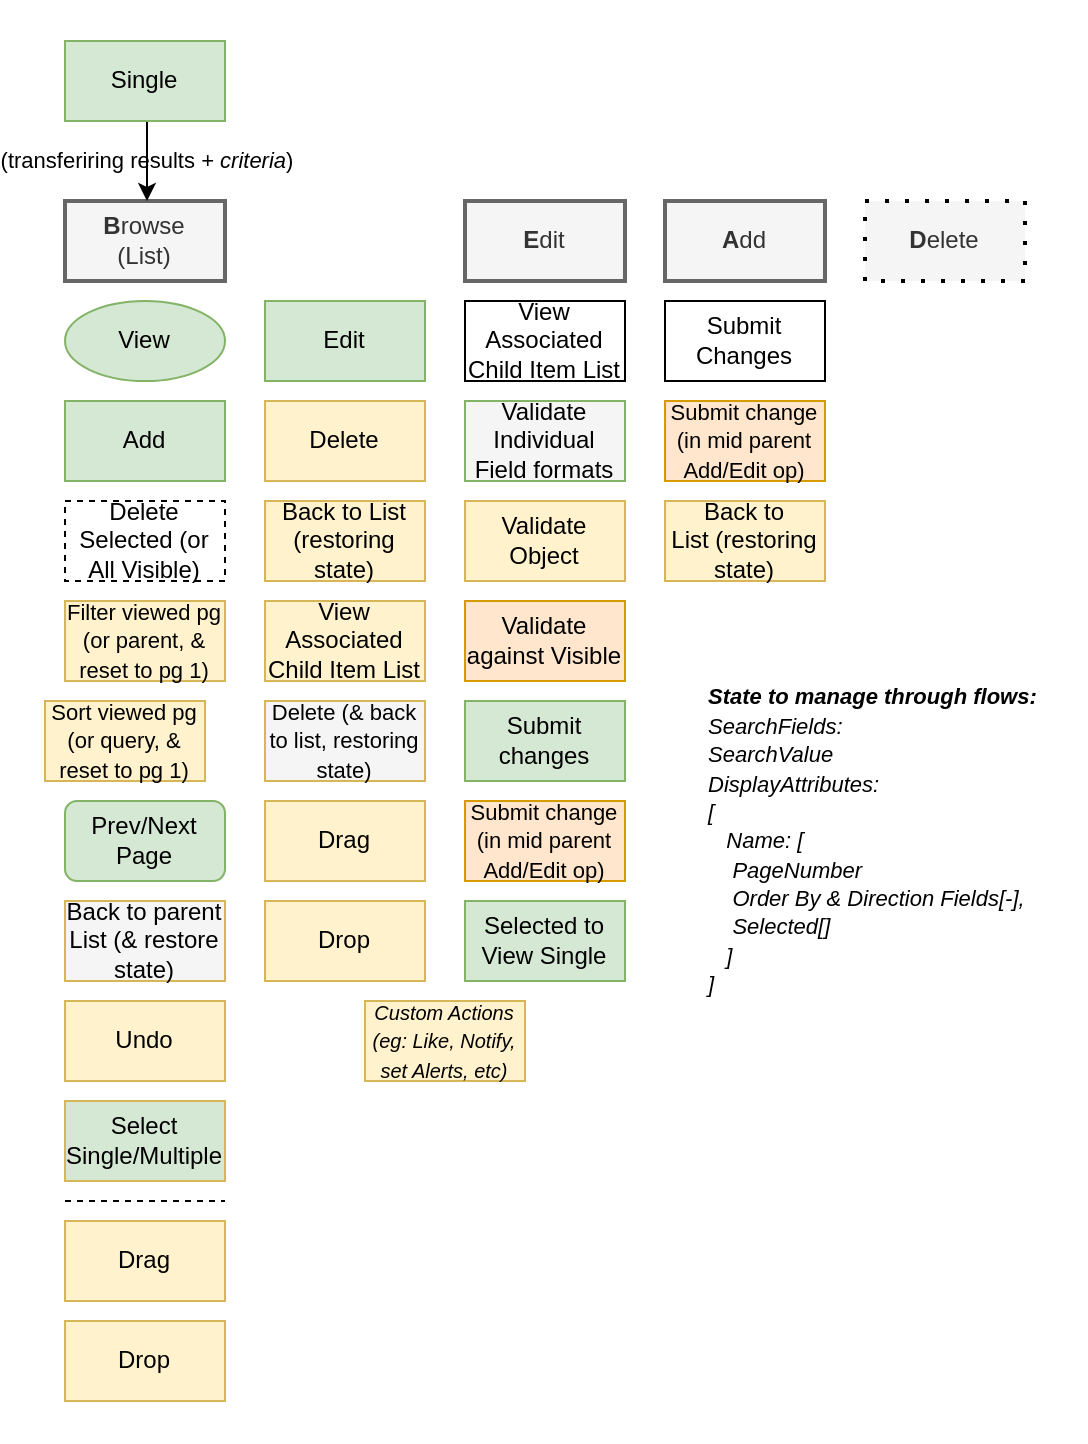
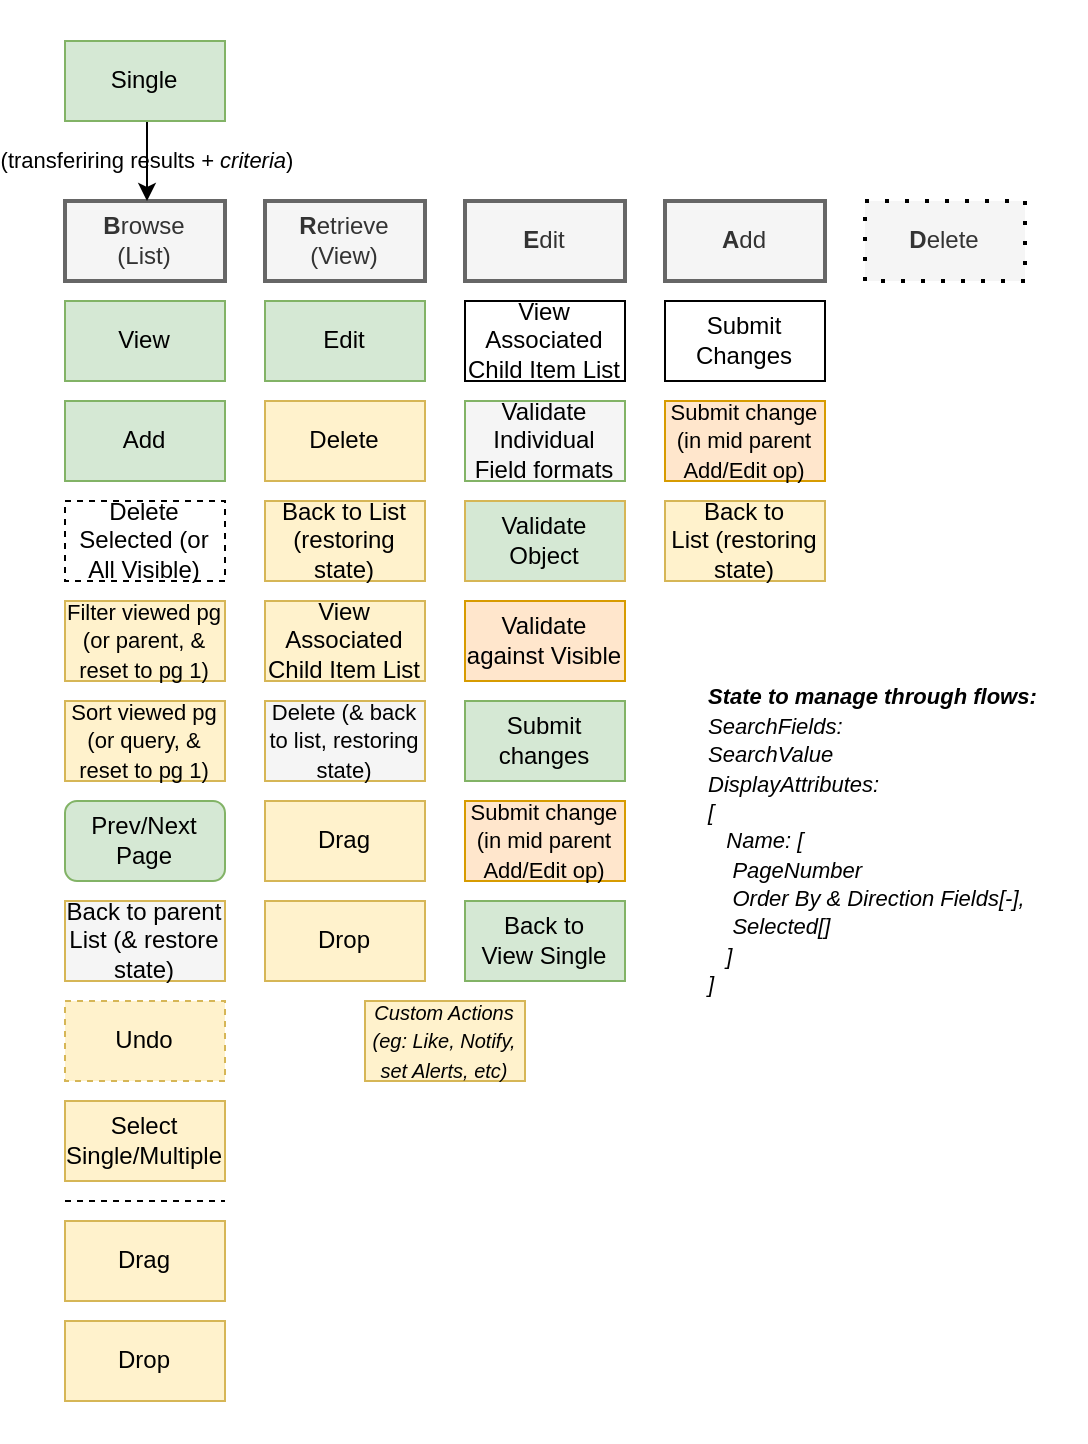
none -> (345, 241)
(145, 341) -> (145, 341)
(545, 541) -> (545, 541)
(125, 741) -> (145, 741)
(545, 941) -> (545, 941)
(145, 1041) -> (145, 1041)
(145, 1141) -> (145, 1141)
